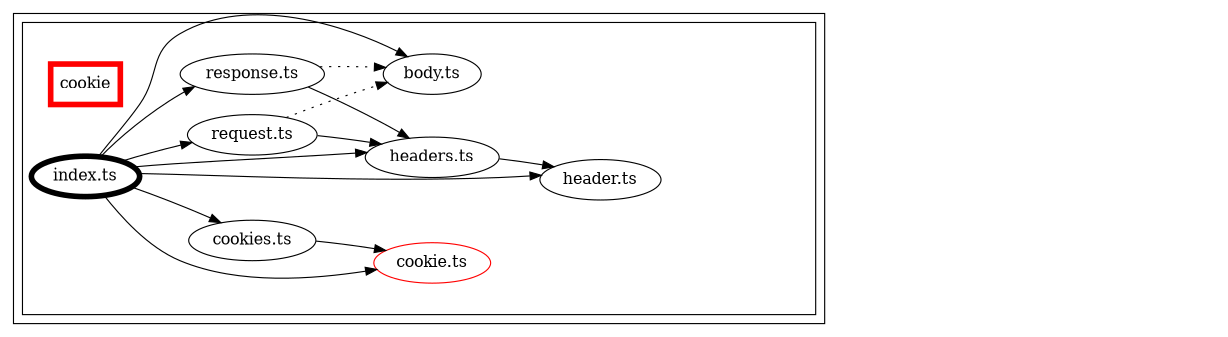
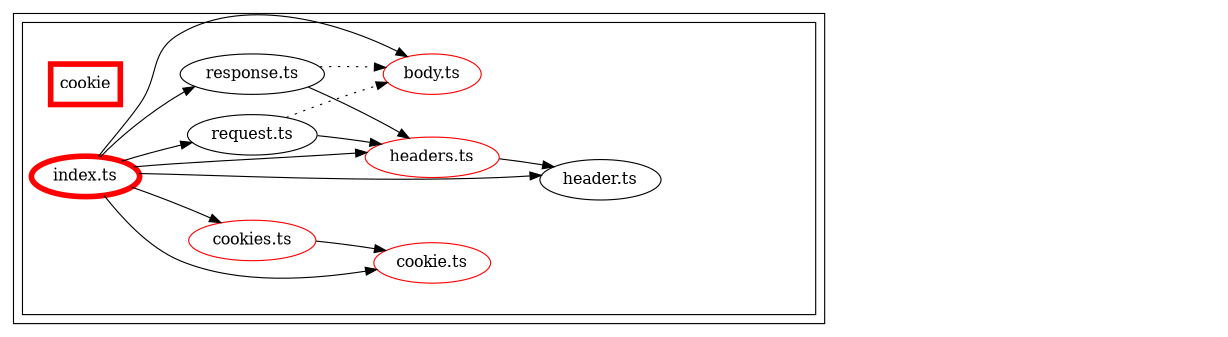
(432, 74) -> (432, 74)
(432, 157) -> (432, 157)
(86, 176) -> (86, 176)
(252, 240) -> (252, 240)
